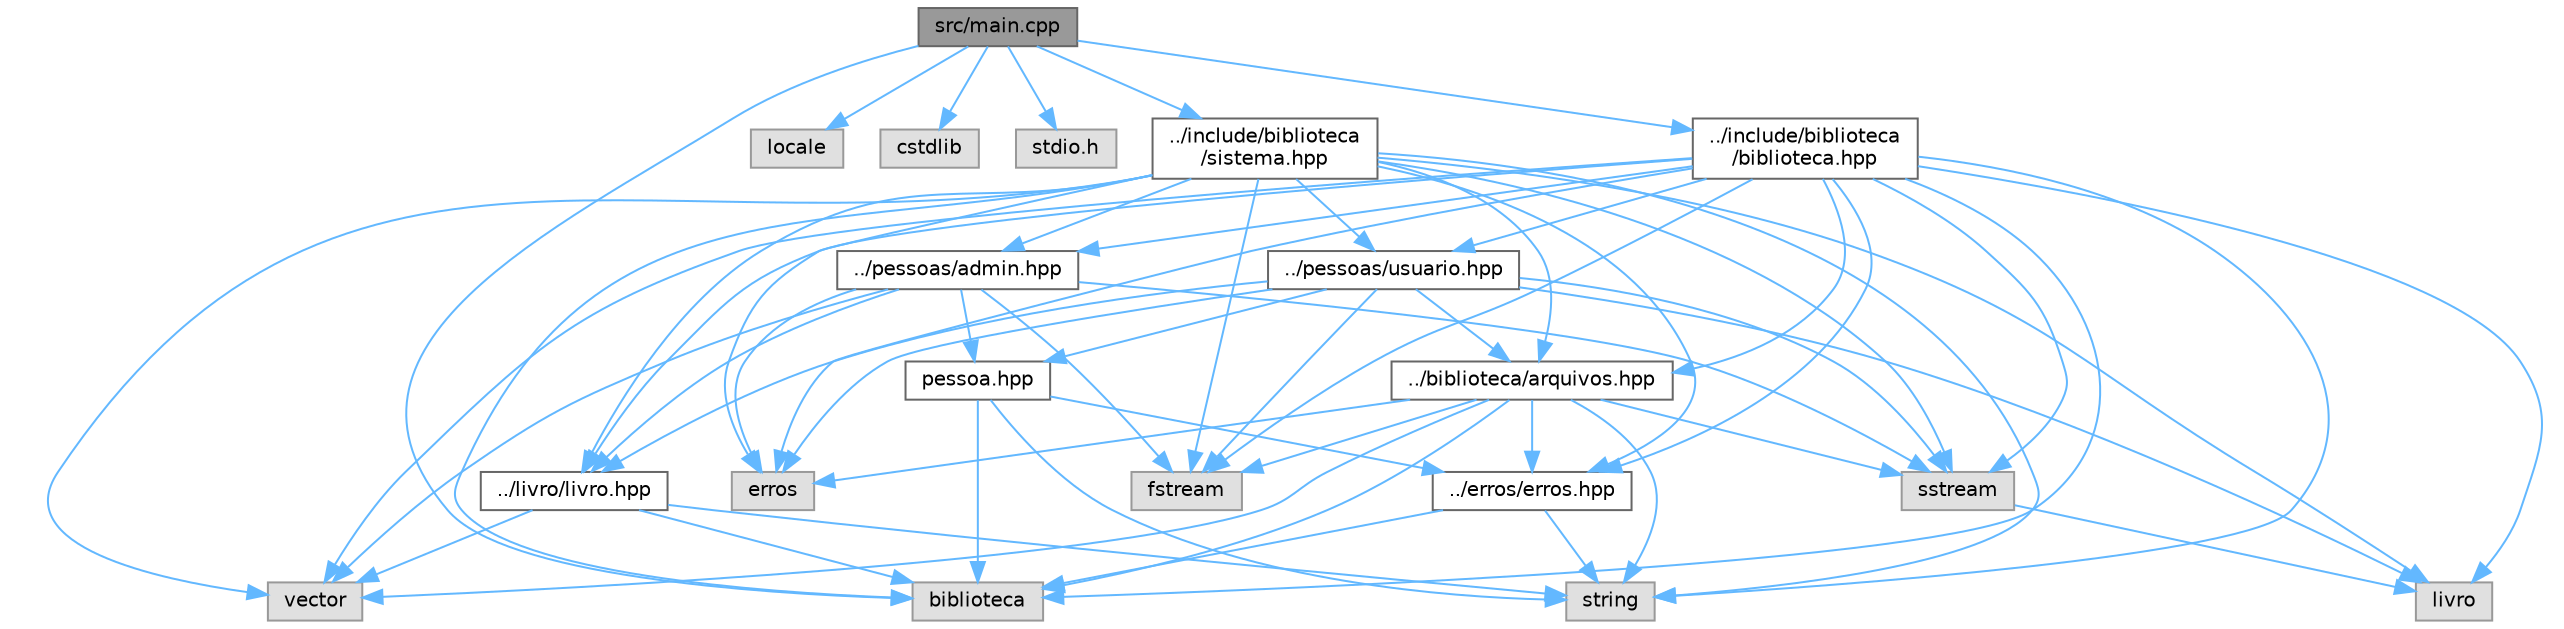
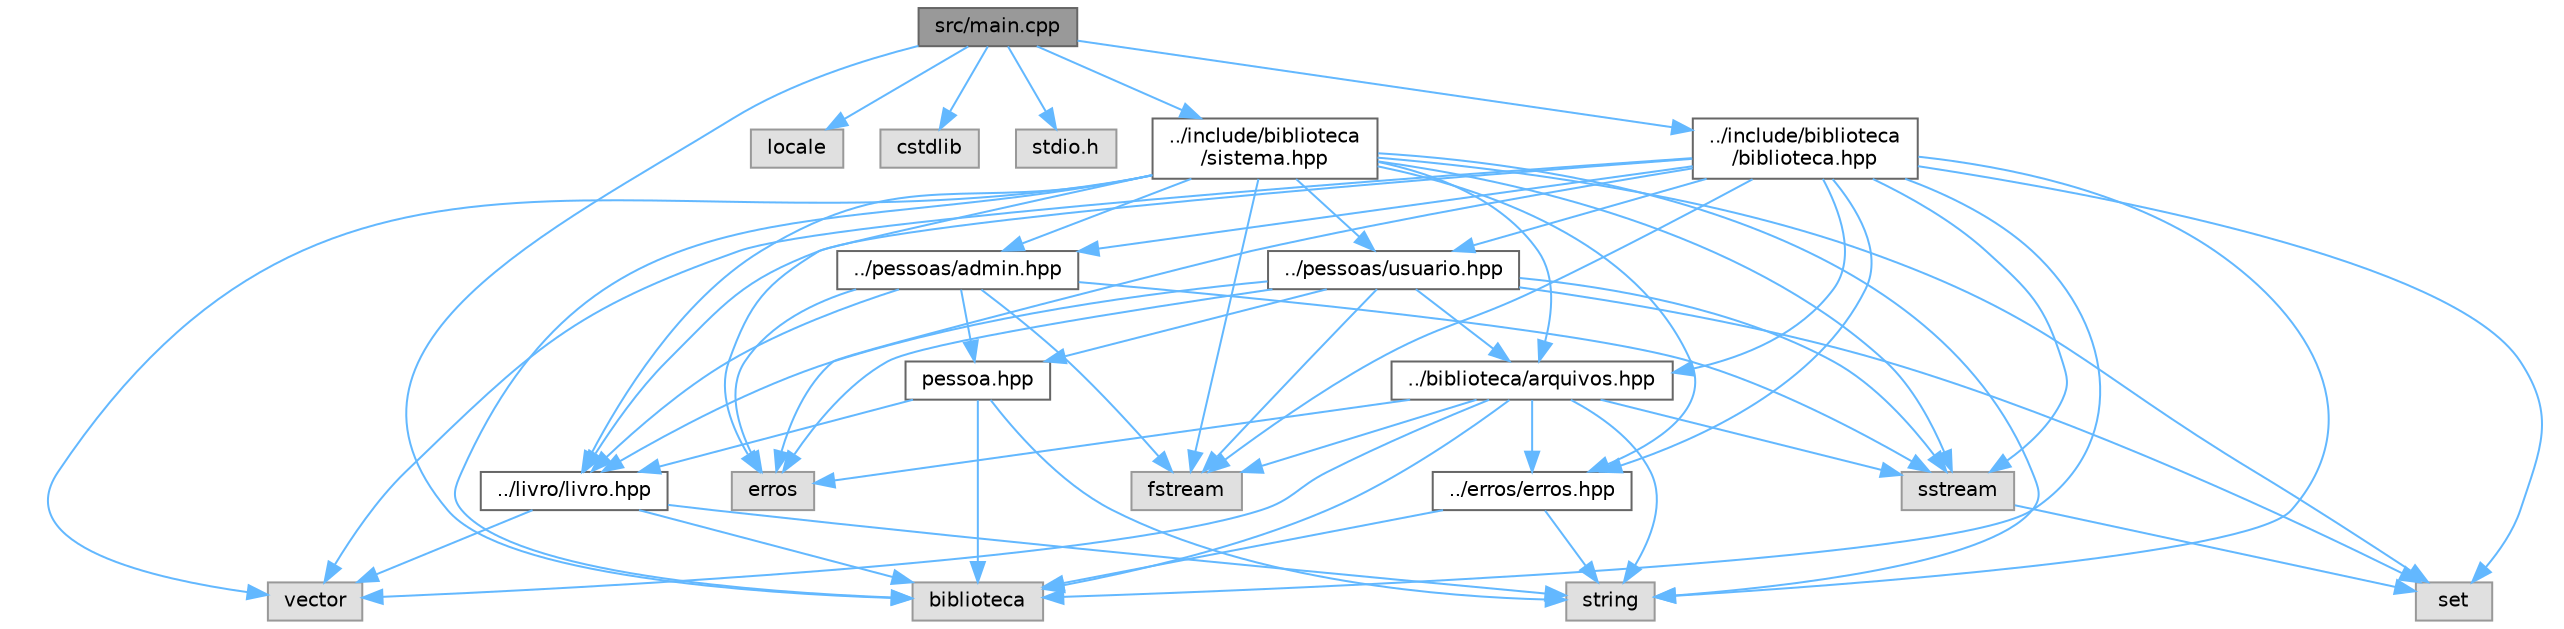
(598, 391) -> none
(1274, 439) -> (773, 437)
(2454, 601) -> (2454, 601)
